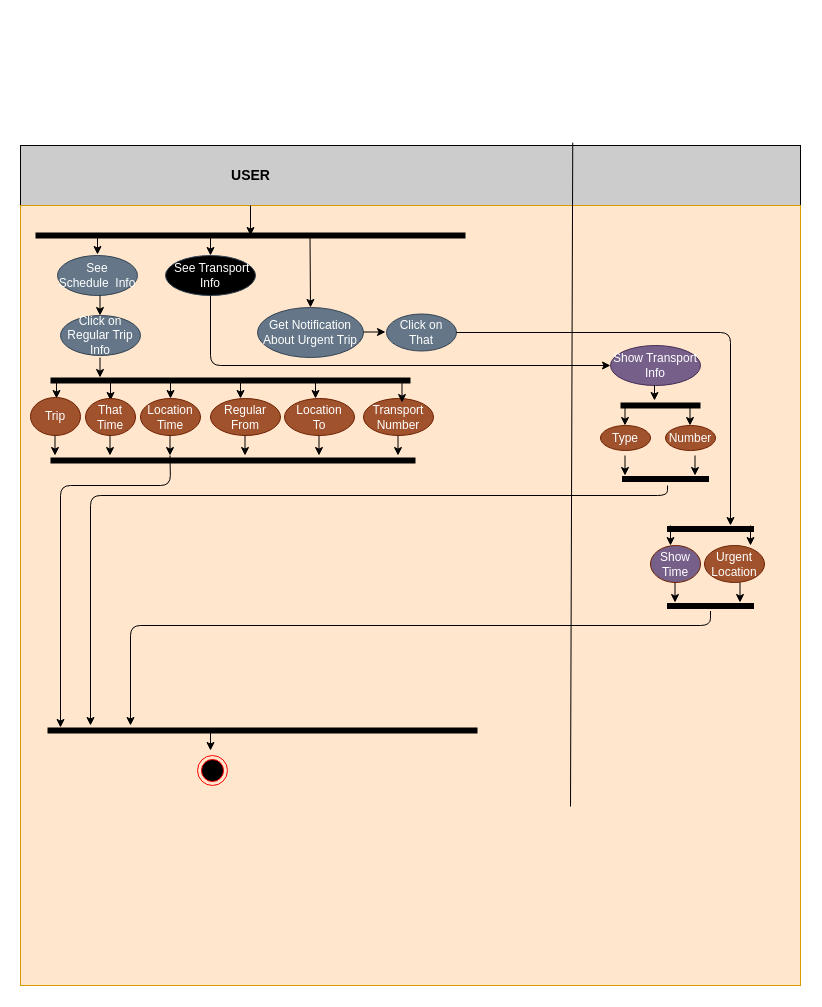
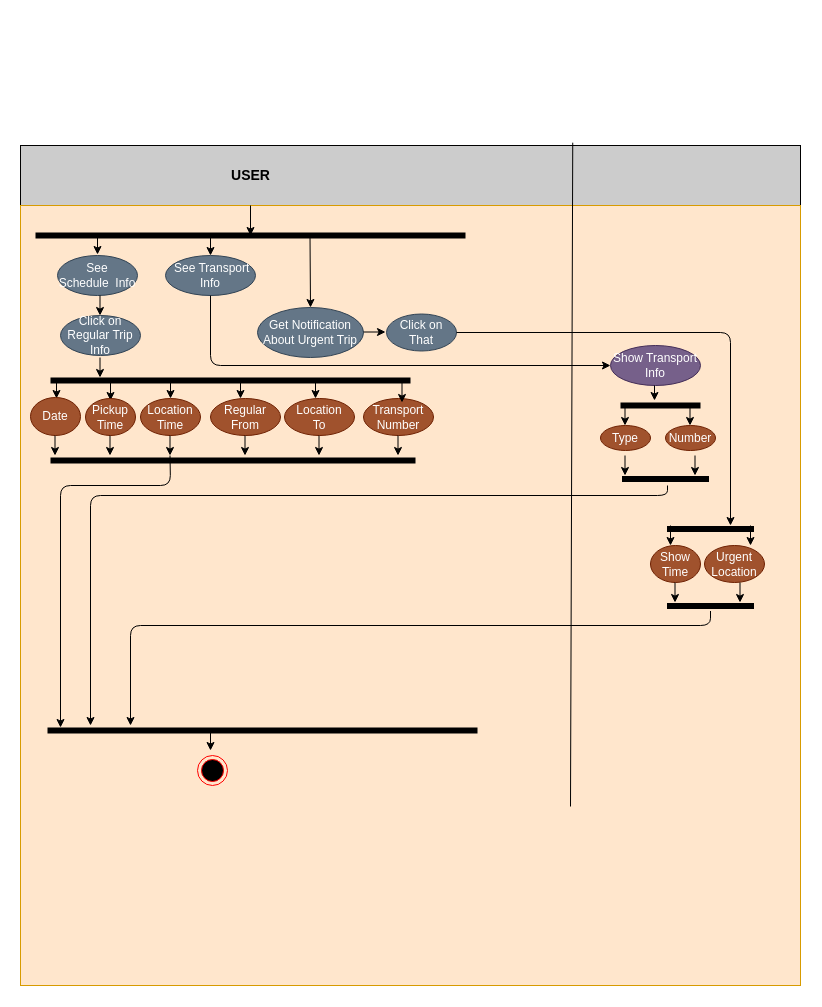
(211, 276) -> (211, 276)
(56, 417) -> (56, 417)
(111, 418) -> (111, 418)
(676, 564) -> (676, 564)
